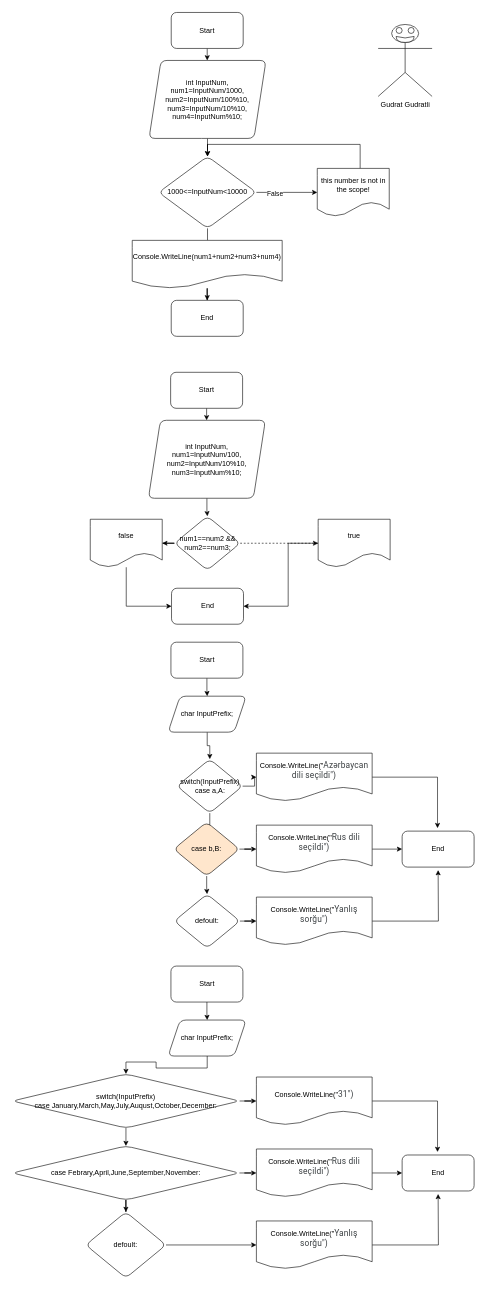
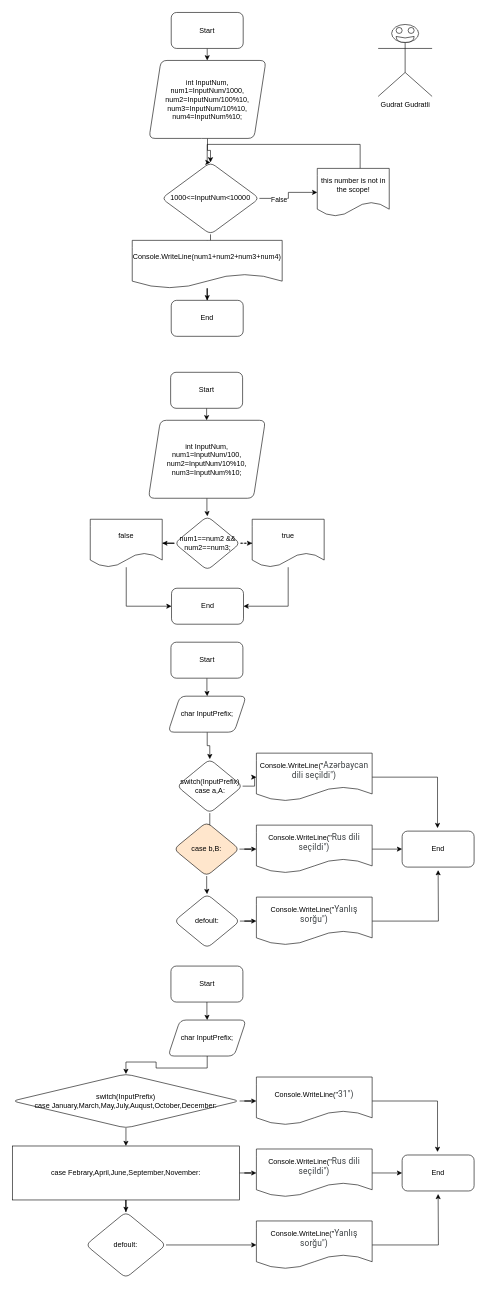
(208, 192) -> (211, 198)
(354, 543) -> (288, 543)
(126, 1173) -> (126, 1173)
